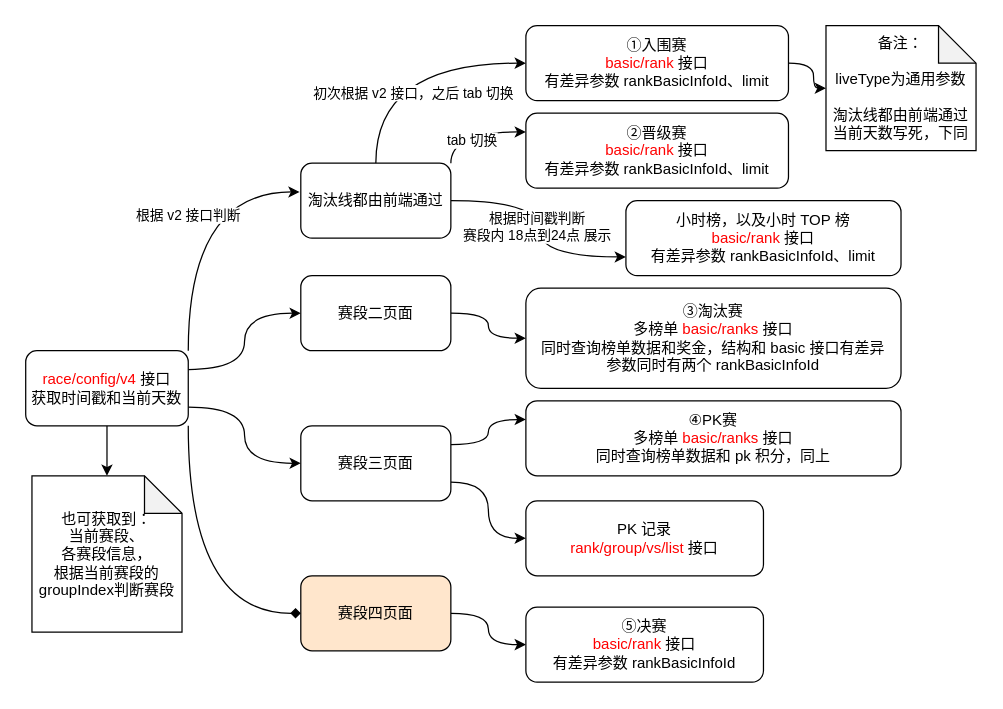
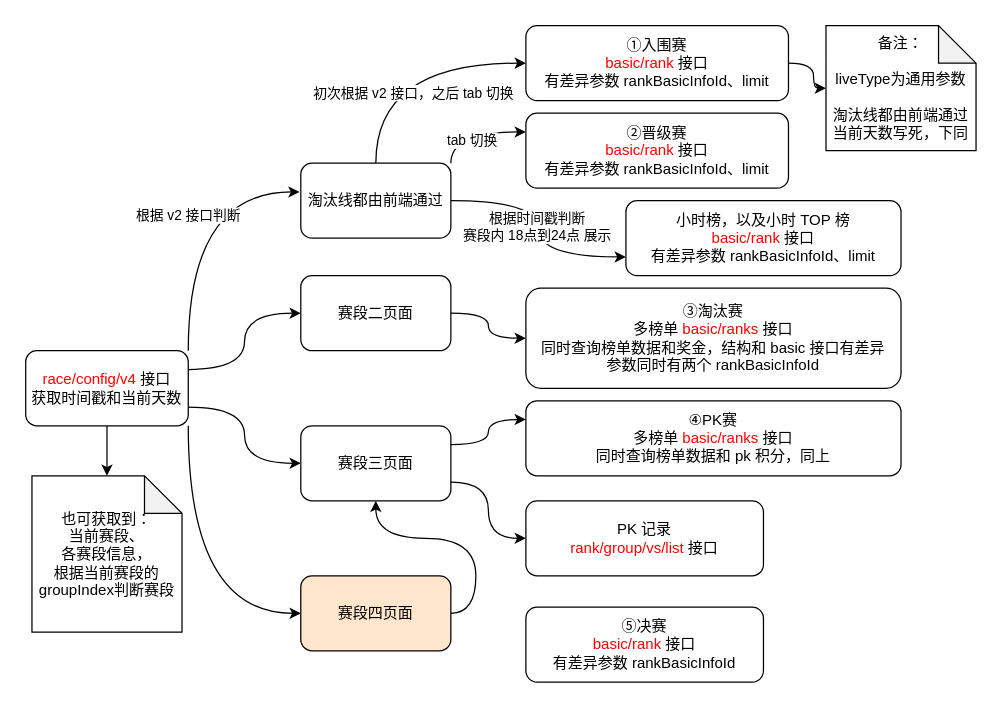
(290, 613) -> (291, 613)
(487, 623) -> (454, 543)
